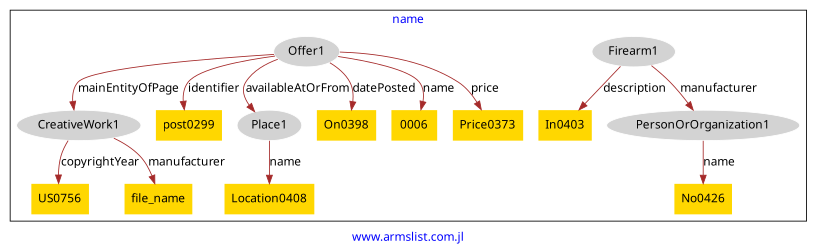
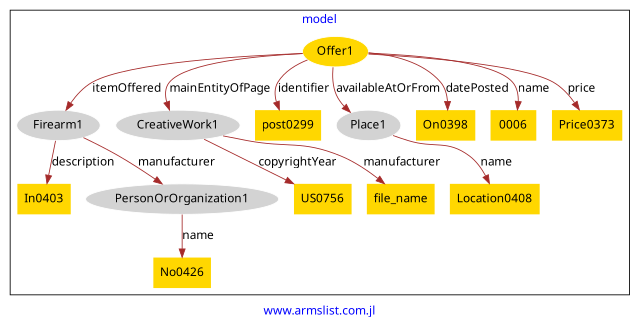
(408, 20) -> (320, 20)
(307, 52) -> (336, 52)
none -> (181, 62)
